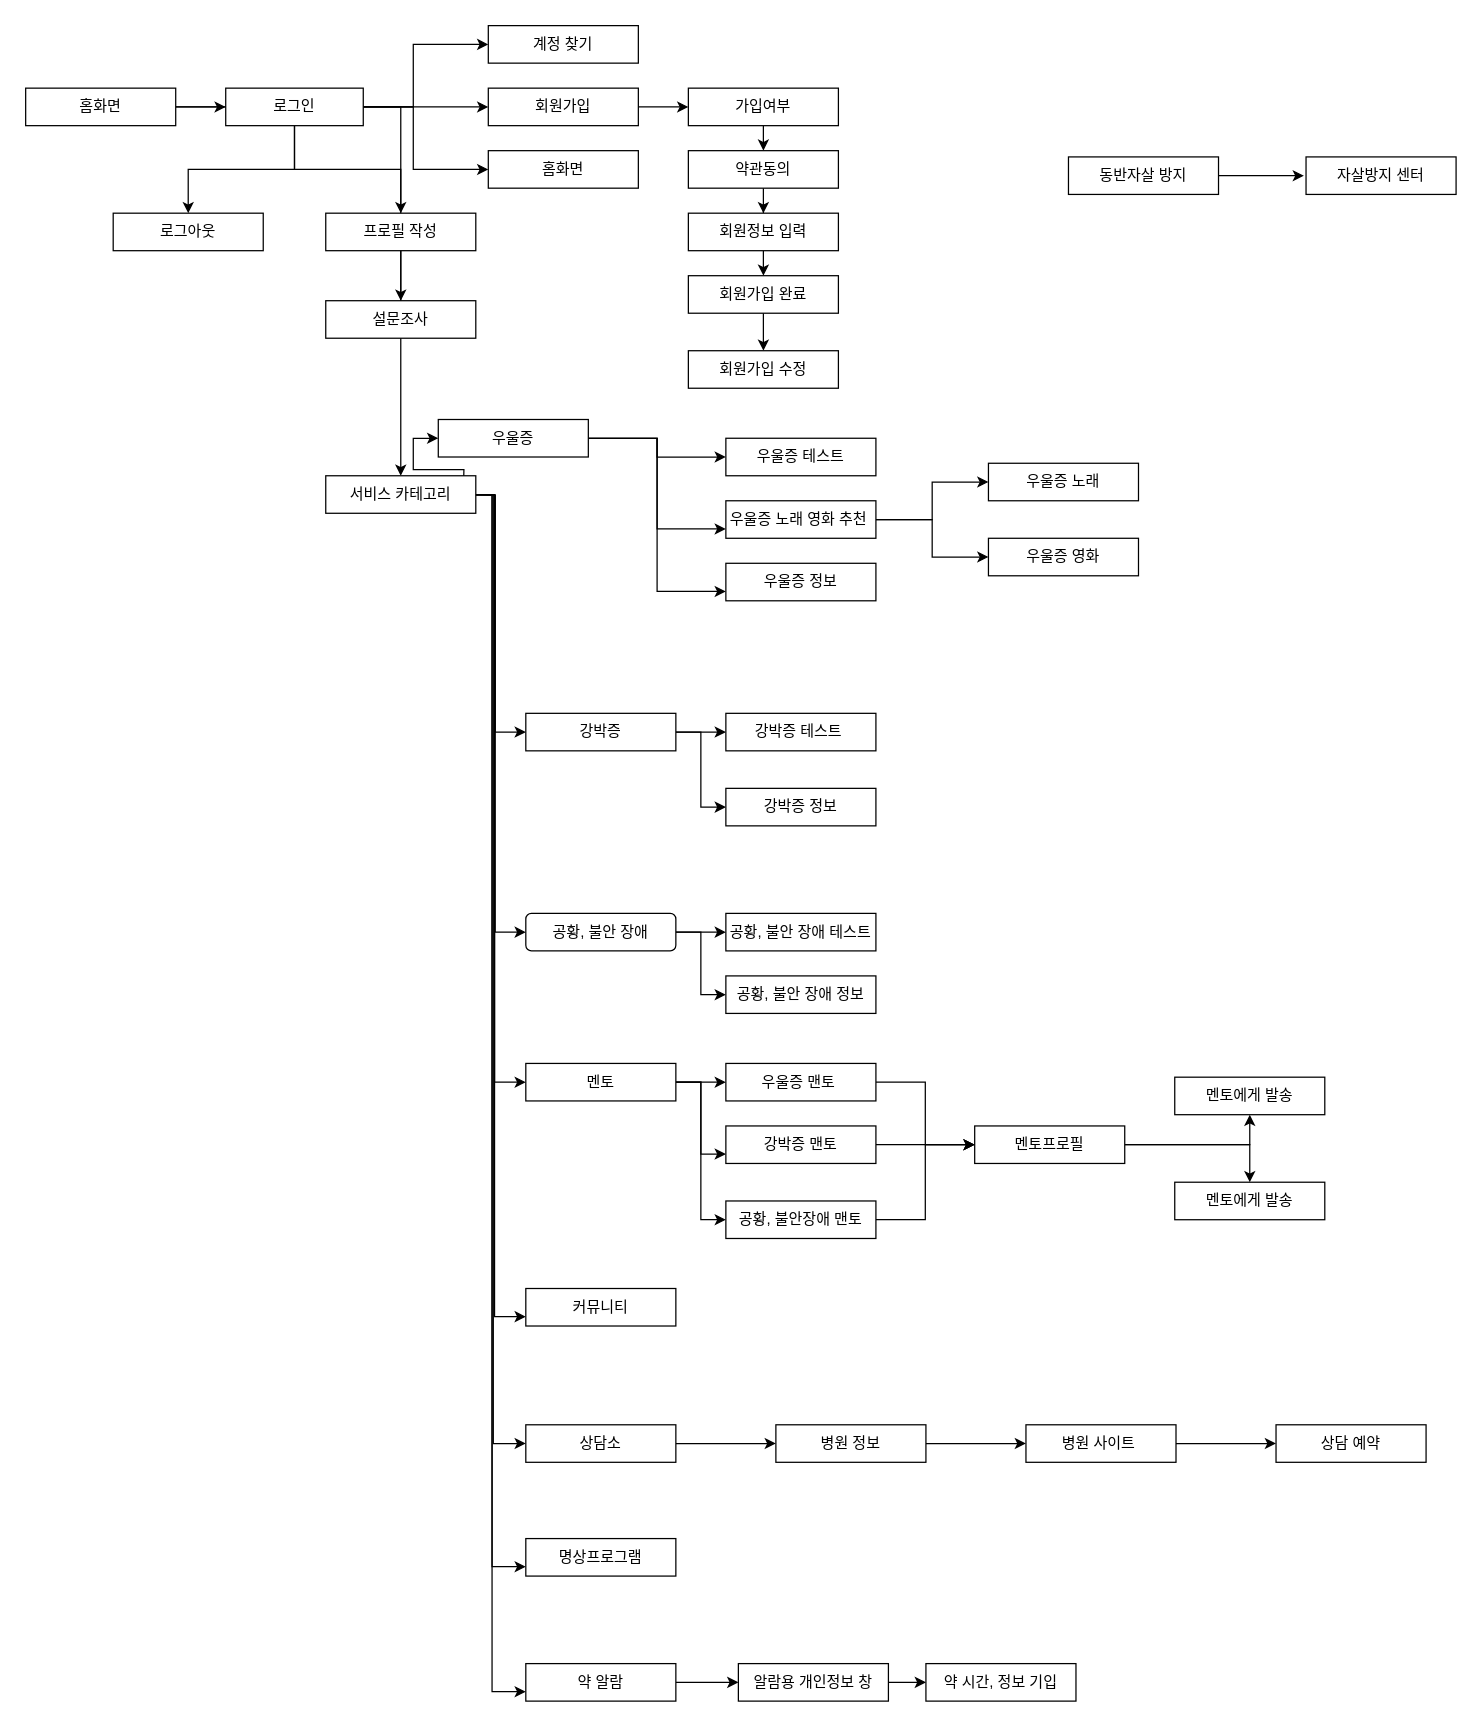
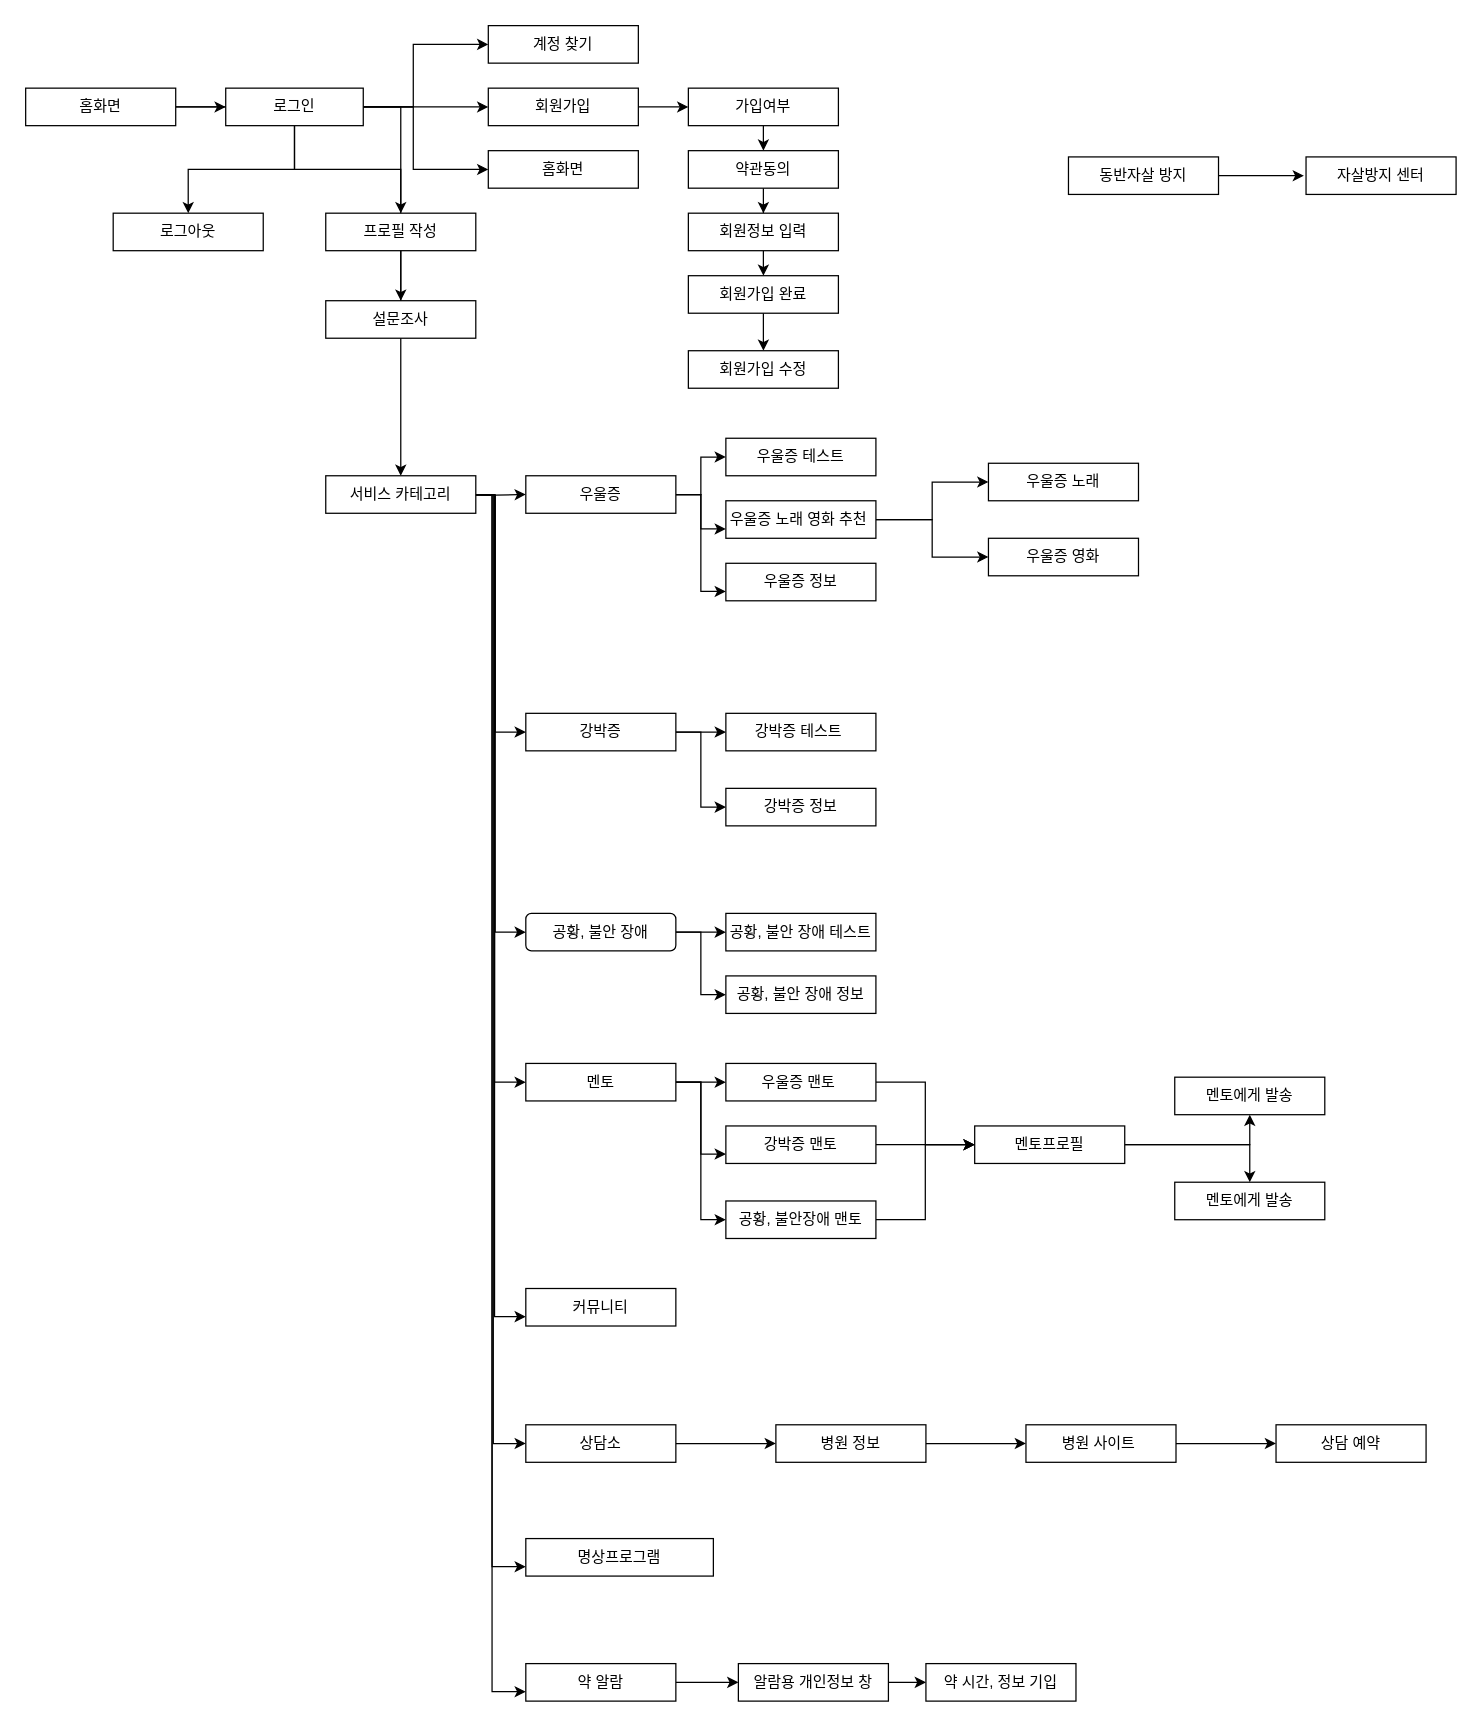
(513, 438) -> (601, 494)
(601, 1557) -> (619, 1557)
